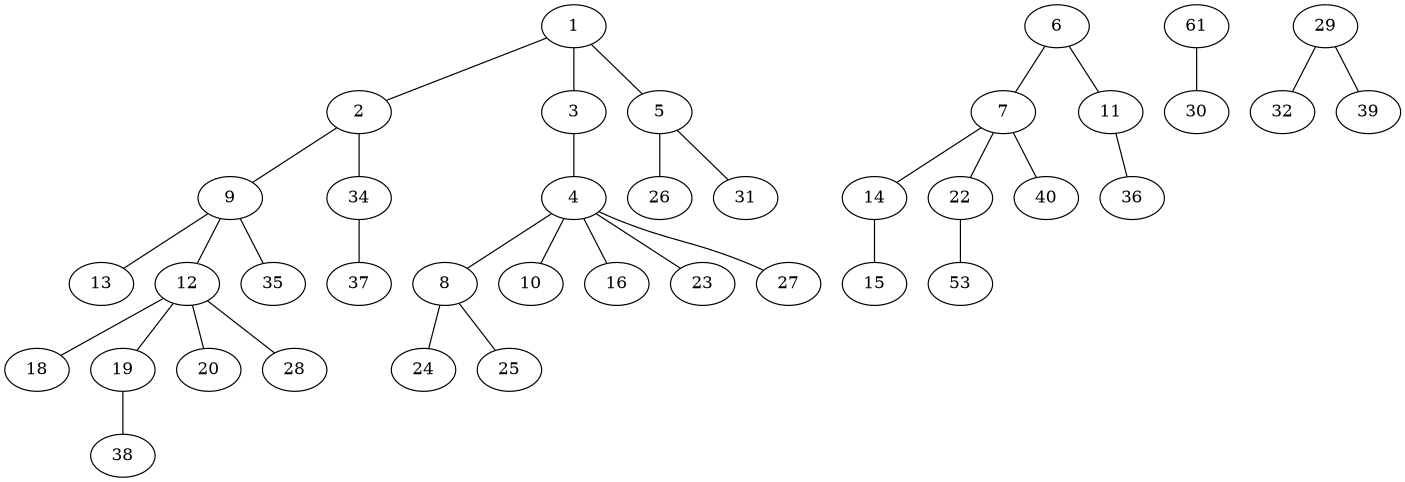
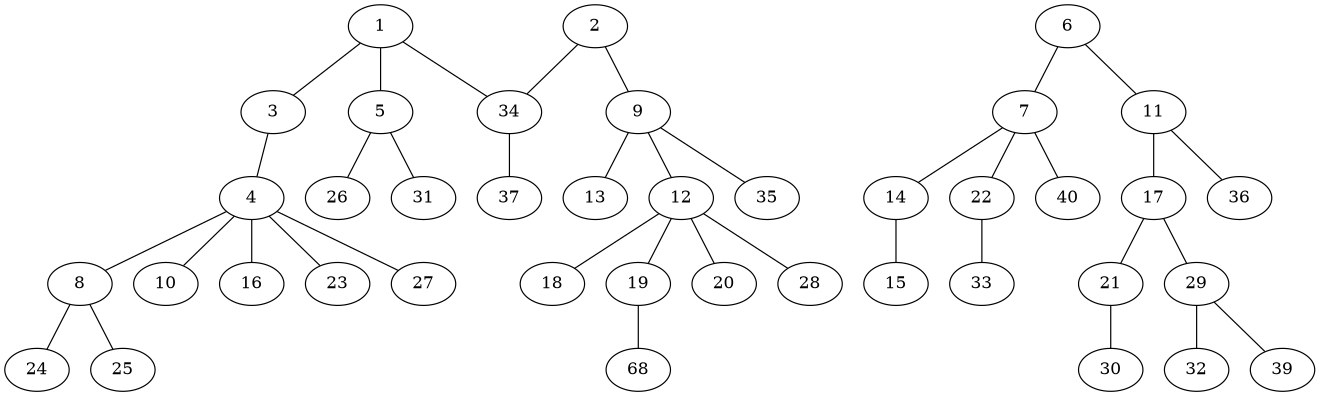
(1197, 26) -> (1111, 284)
(467, 69) -> (445, 69)
none -> (1154, 198)
(960, 284) -> (982, 284)
(123, 456) -> (638, 370)
